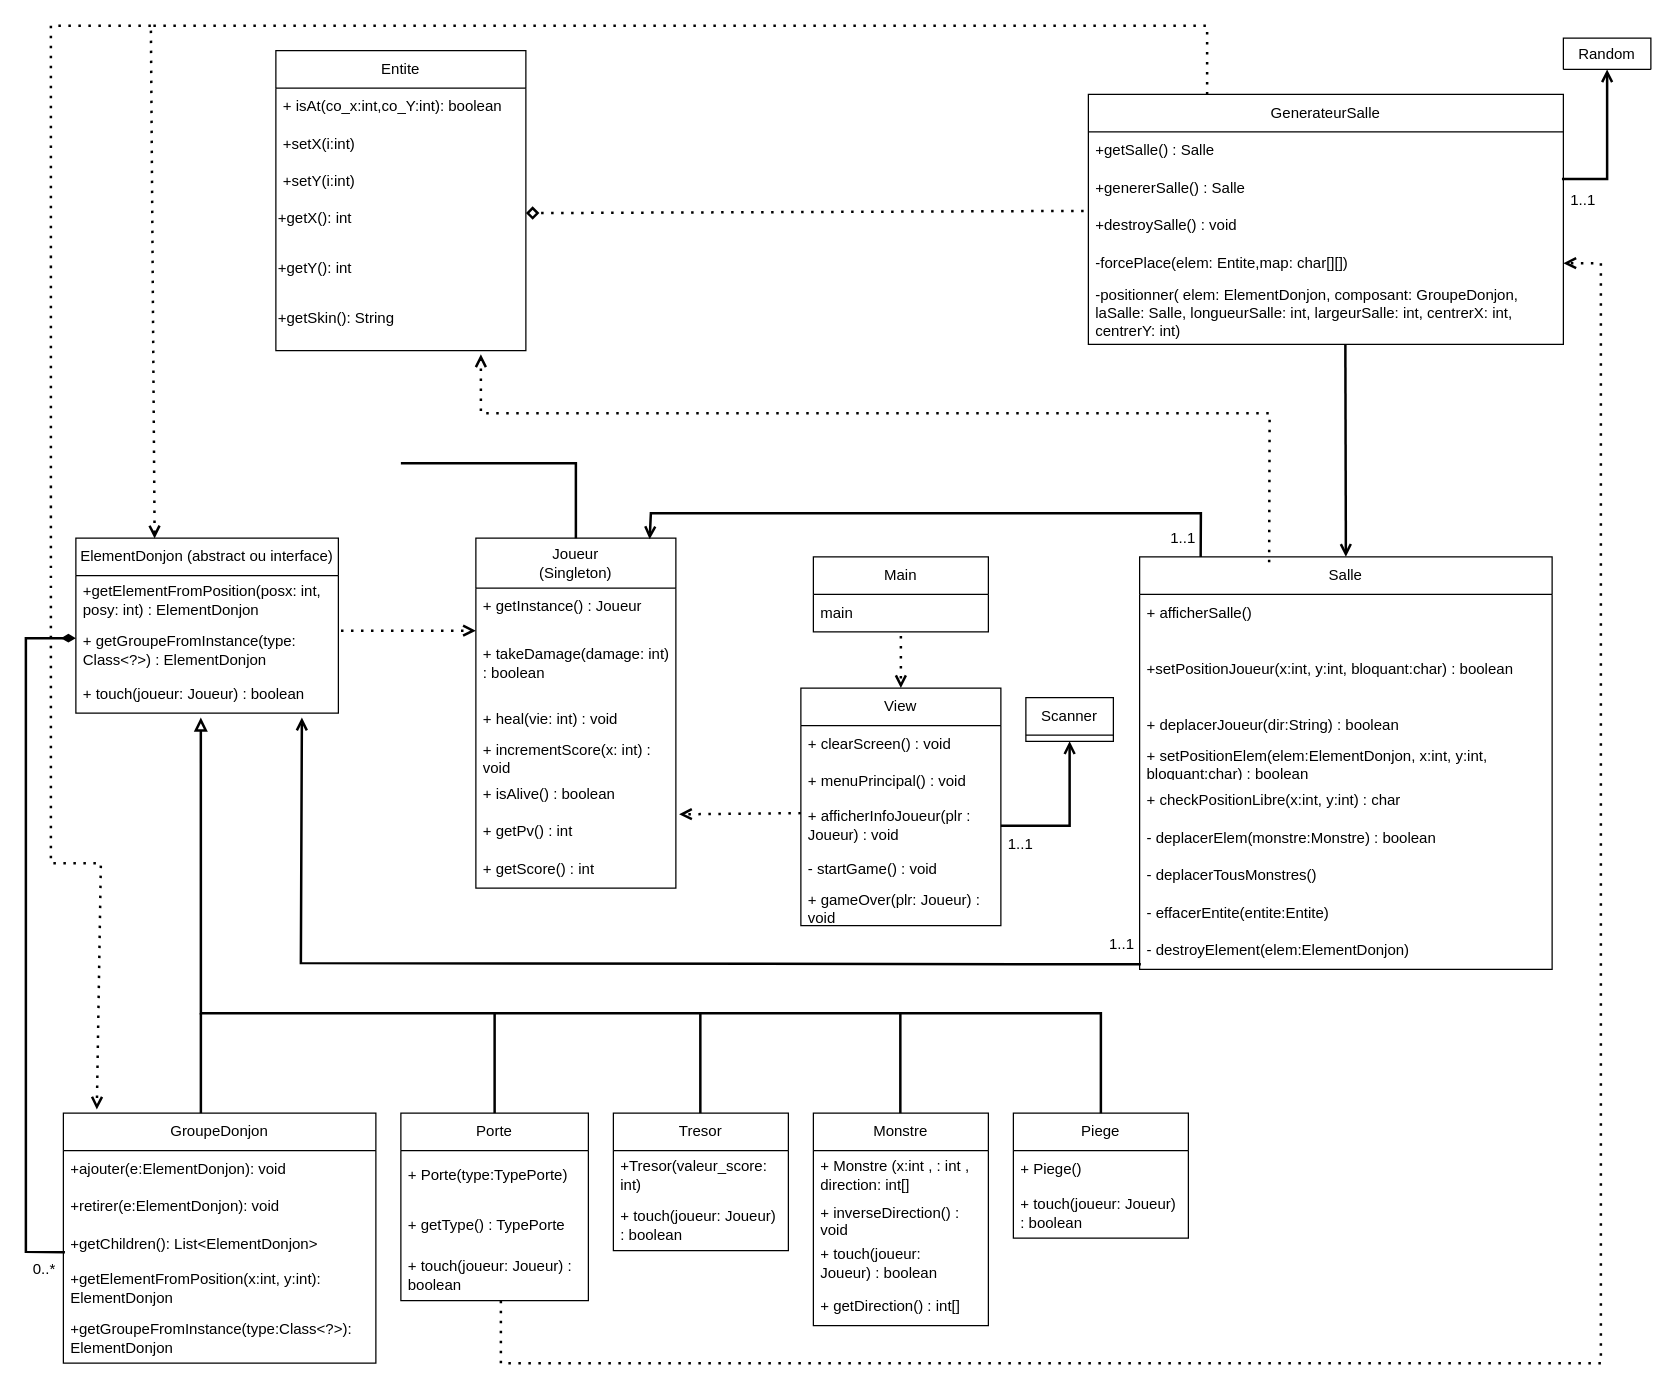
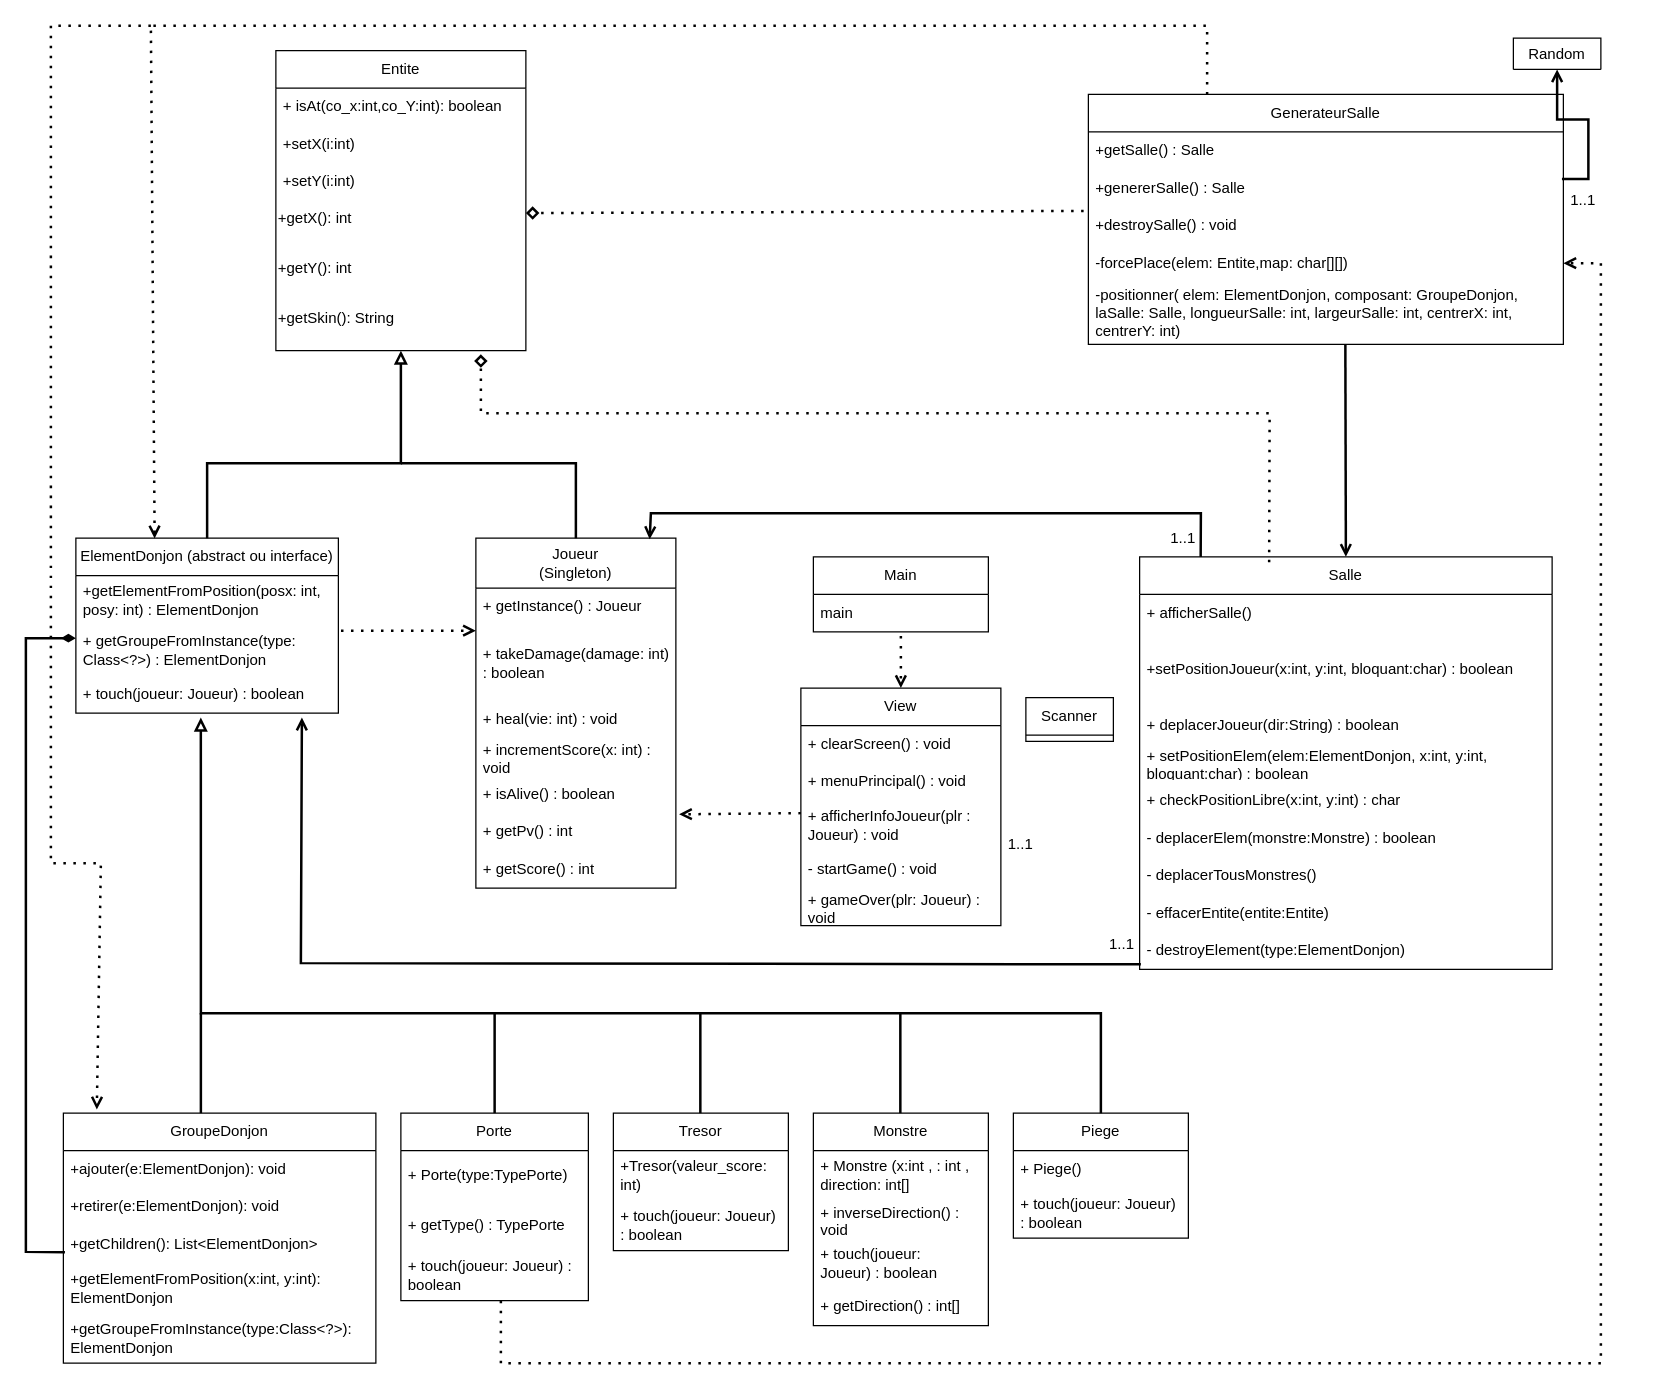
(1607, 54) -> (1557, 54)
(481, 364) -> (481, 367)
none -> (315, 463)
(1069, 821) -> none
(1288, 951) -> (1290, 951)
(44, 1269) -> none
